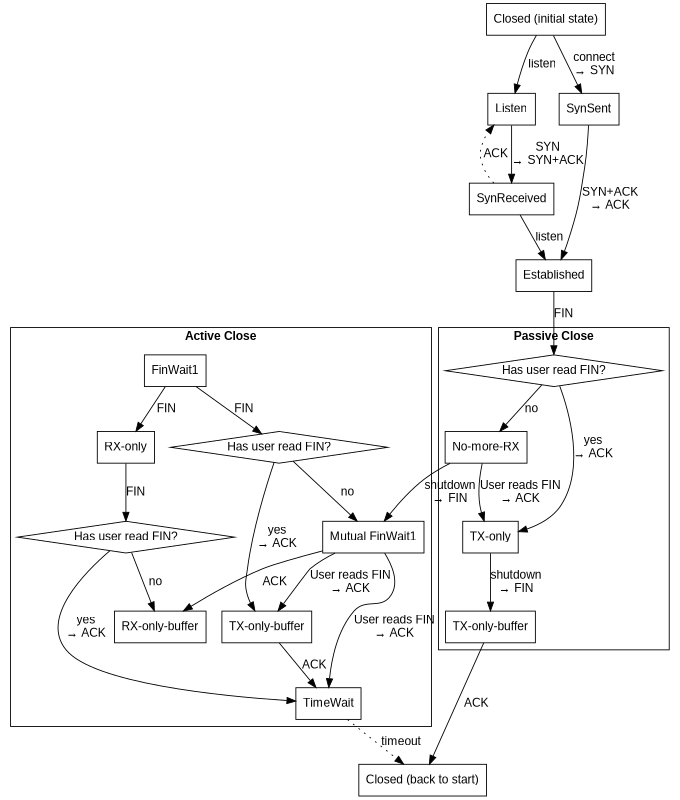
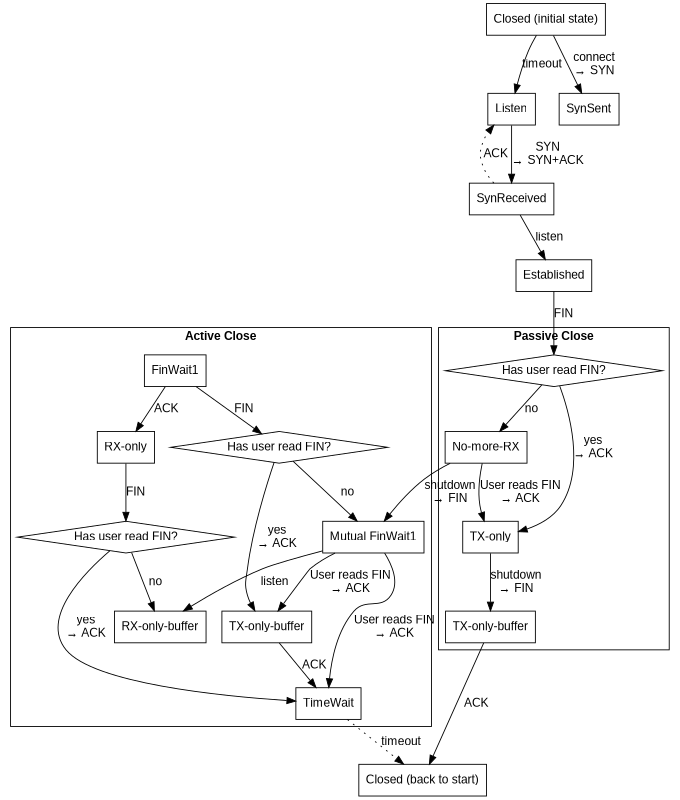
(542, 64) -> (542, 64)
(581, 189) -> none
(166, 409) -> (166, 409)
(275, 582) -> (275, 582)
